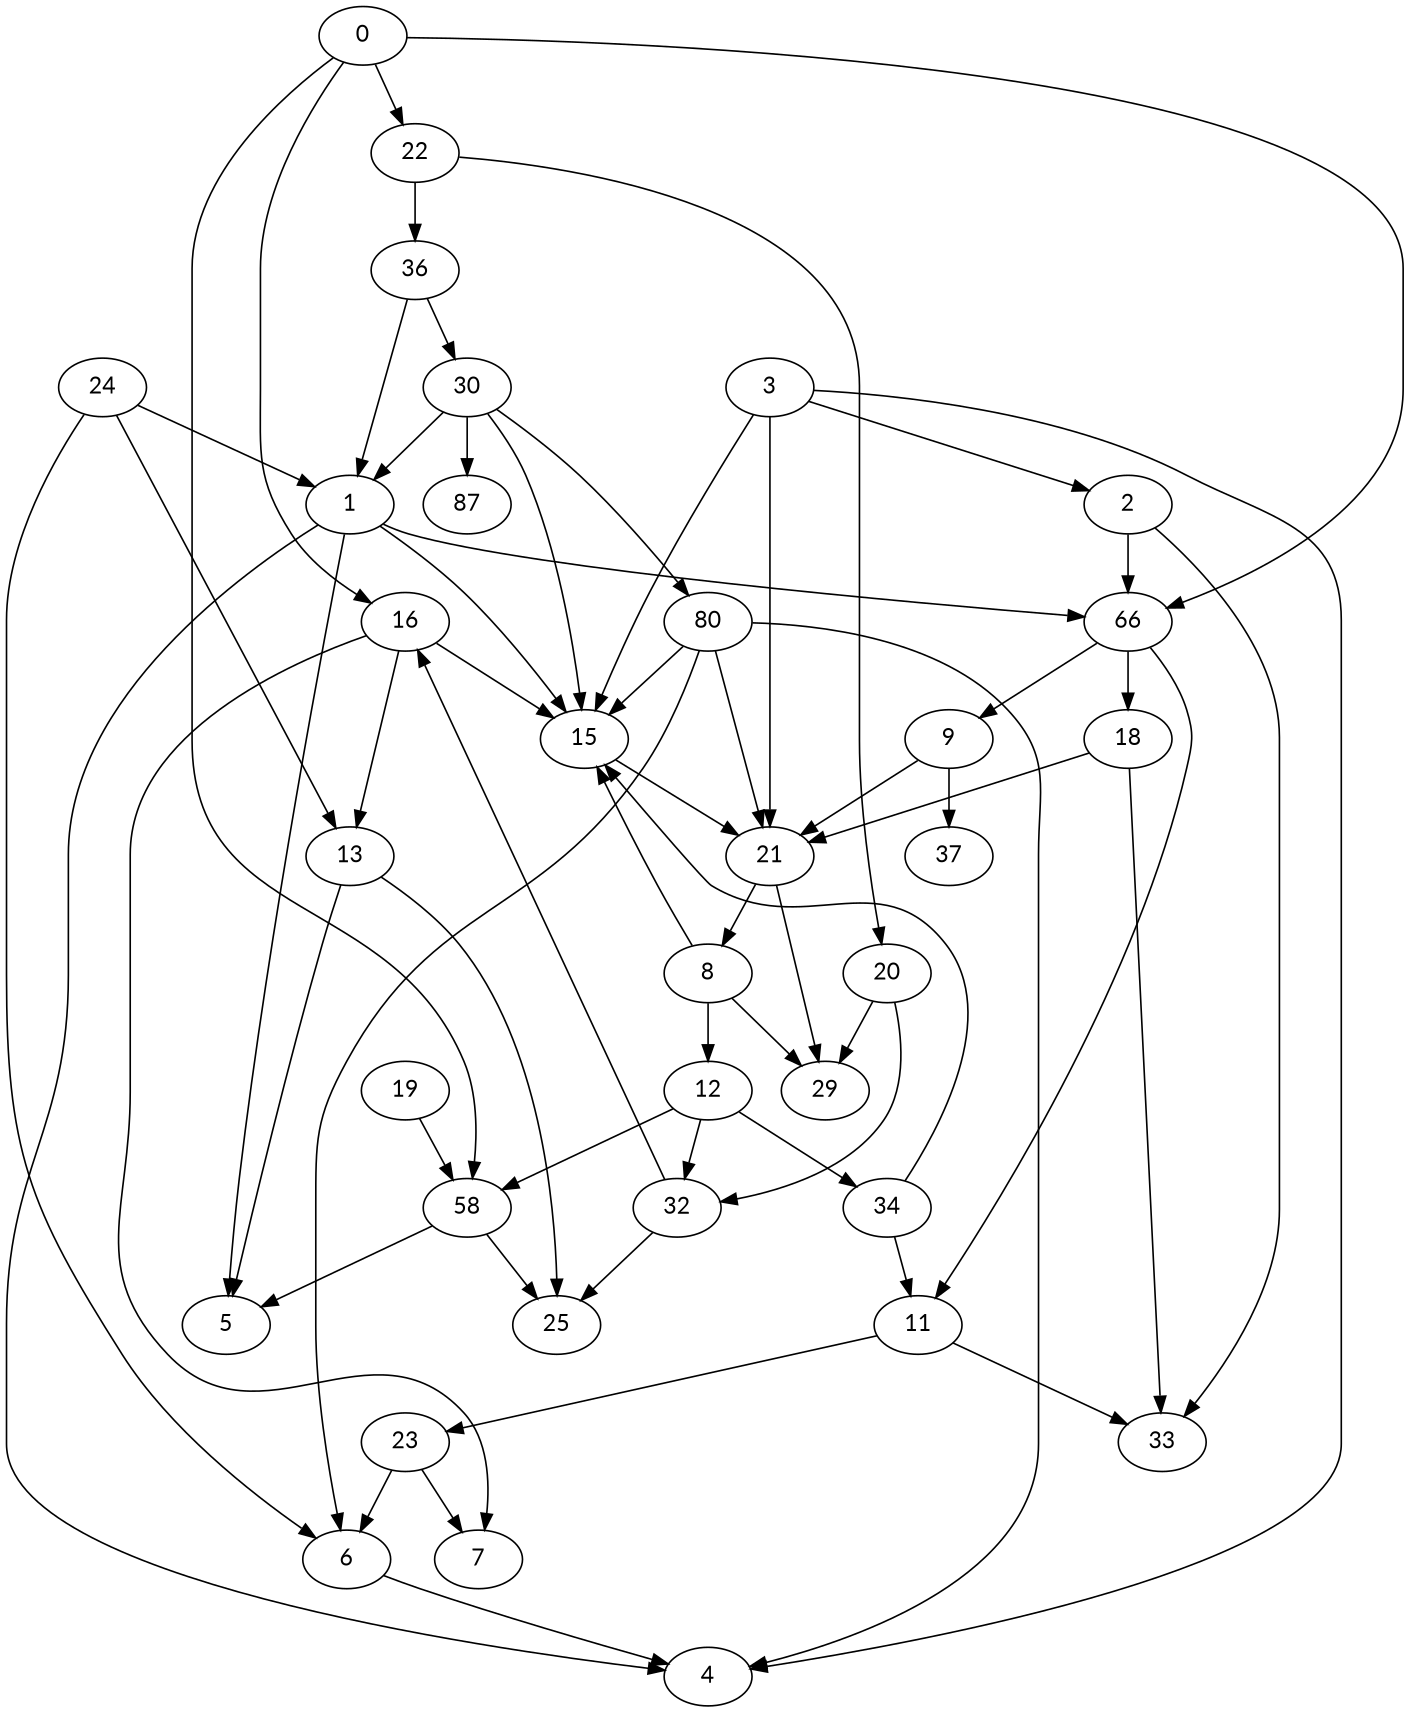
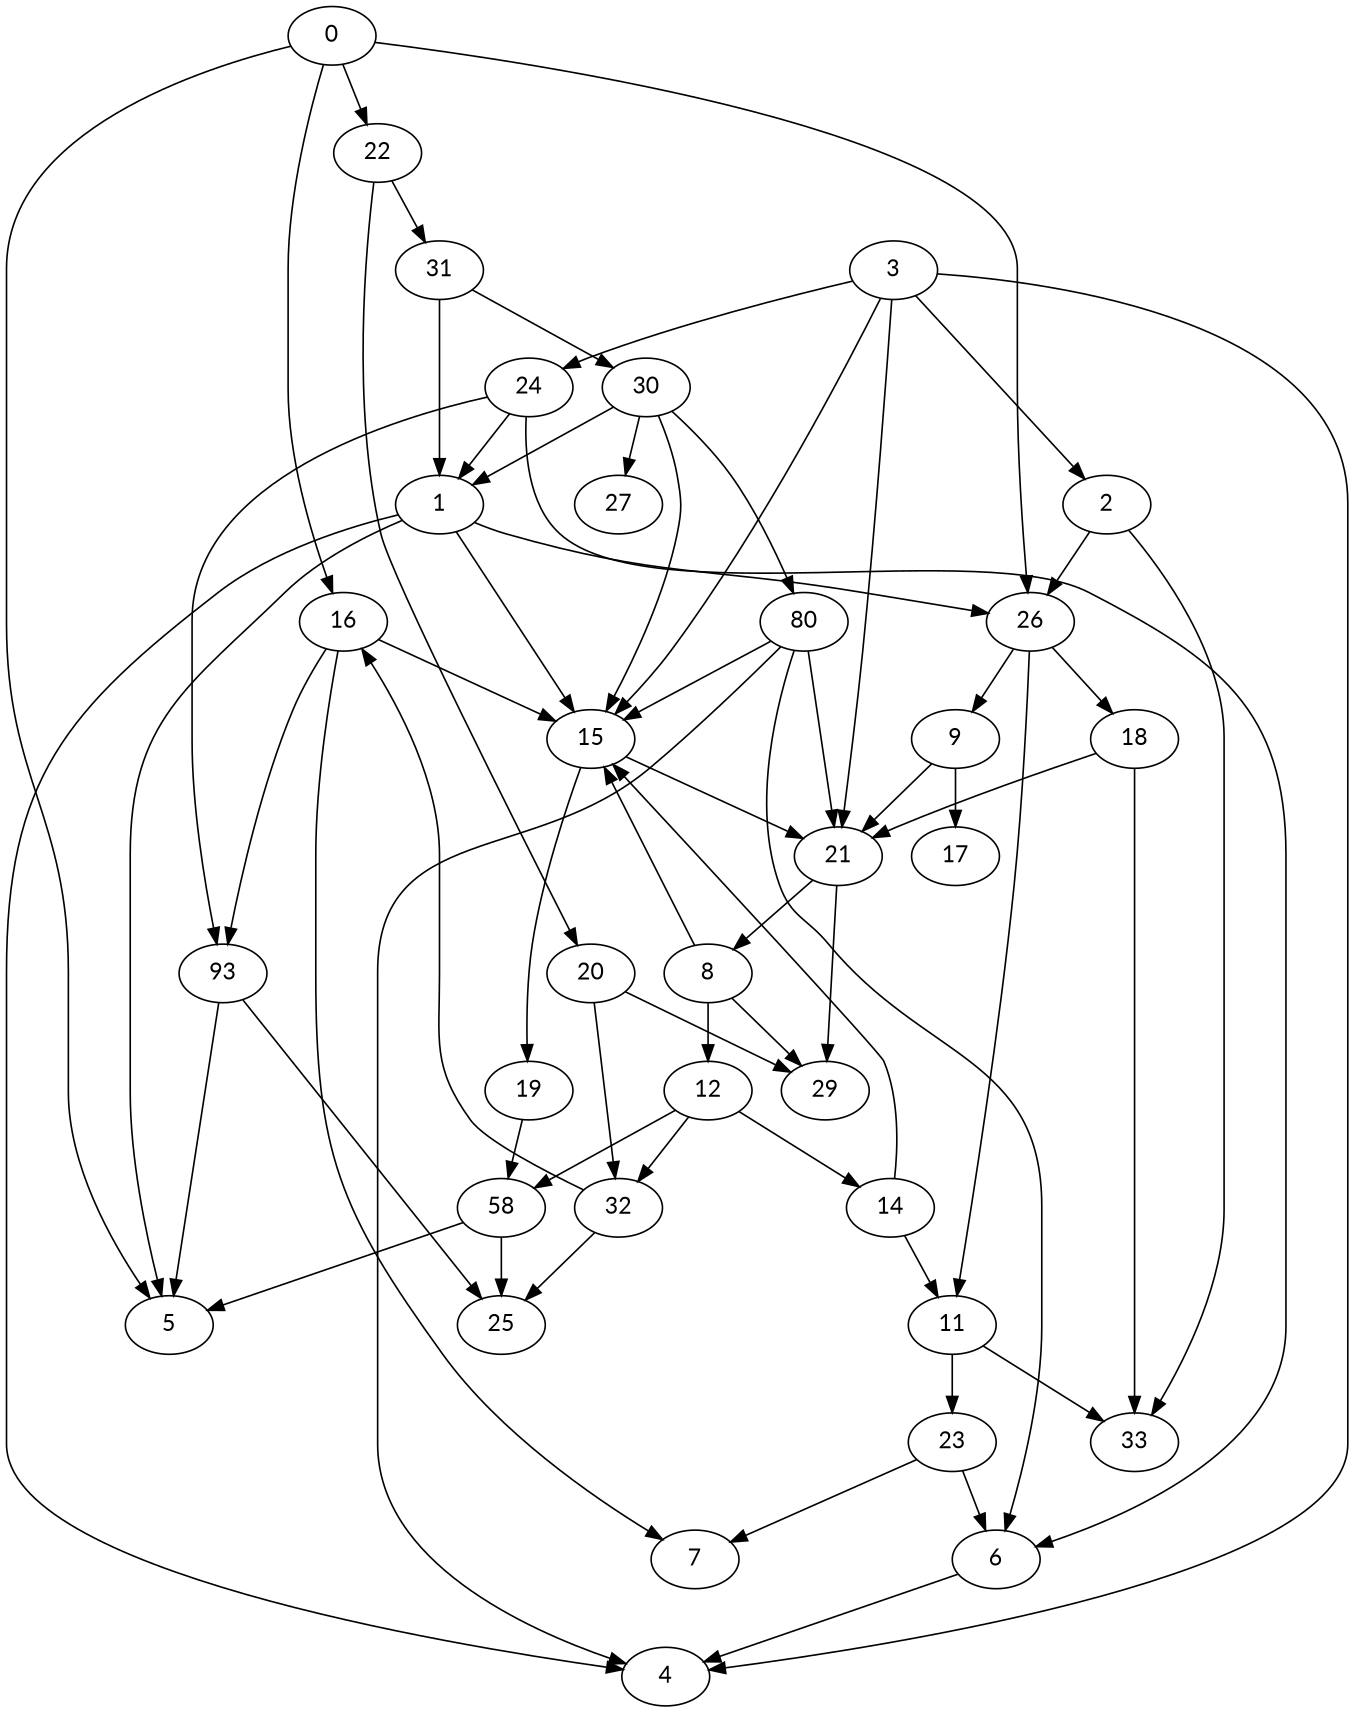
(415, 270) -> (440, 270)
none -> (714, 317)
(467, 505) -> (619, 505)
(1128, 622) -> (1030, 622)
(192, 644) -> (7, 595)
(350, 856) -> (223, 973)
(949, 856) -> (956, 856)
none -> (540, 904)
(887, 1208) -> (890, 1208)
